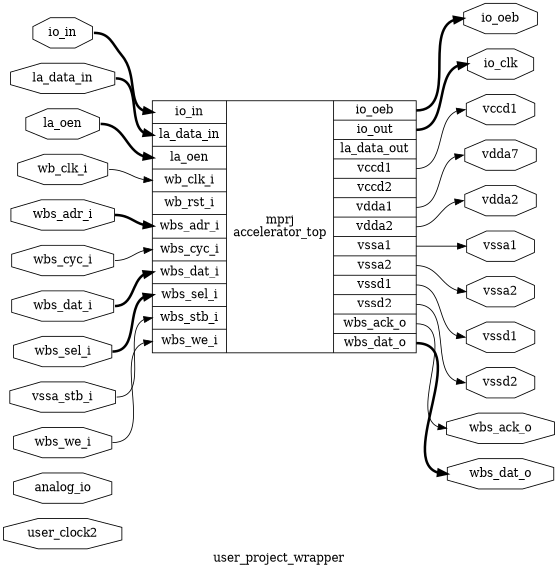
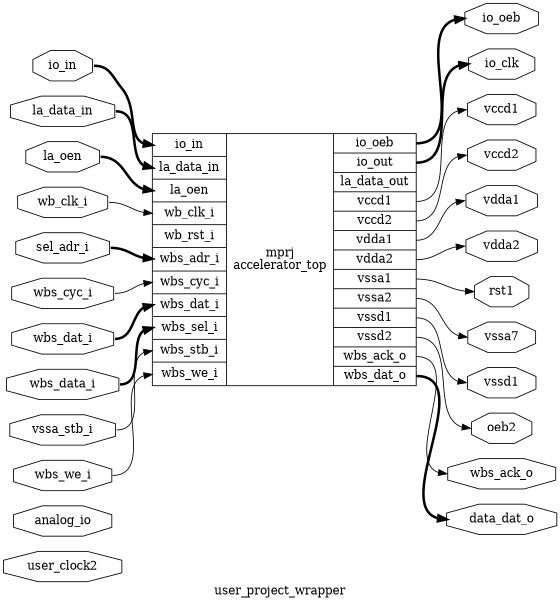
(501, 155) -> (502, 201)
none -> (502, 155)
(63, 215) -> (63, 248)
(501, 246) -> (502, 292)
(501, 292) -> (502, 337)
(63, 352) -> (63, 384)
(501, 383) -> (502, 428)
(501, 474) -> (502, 519)
